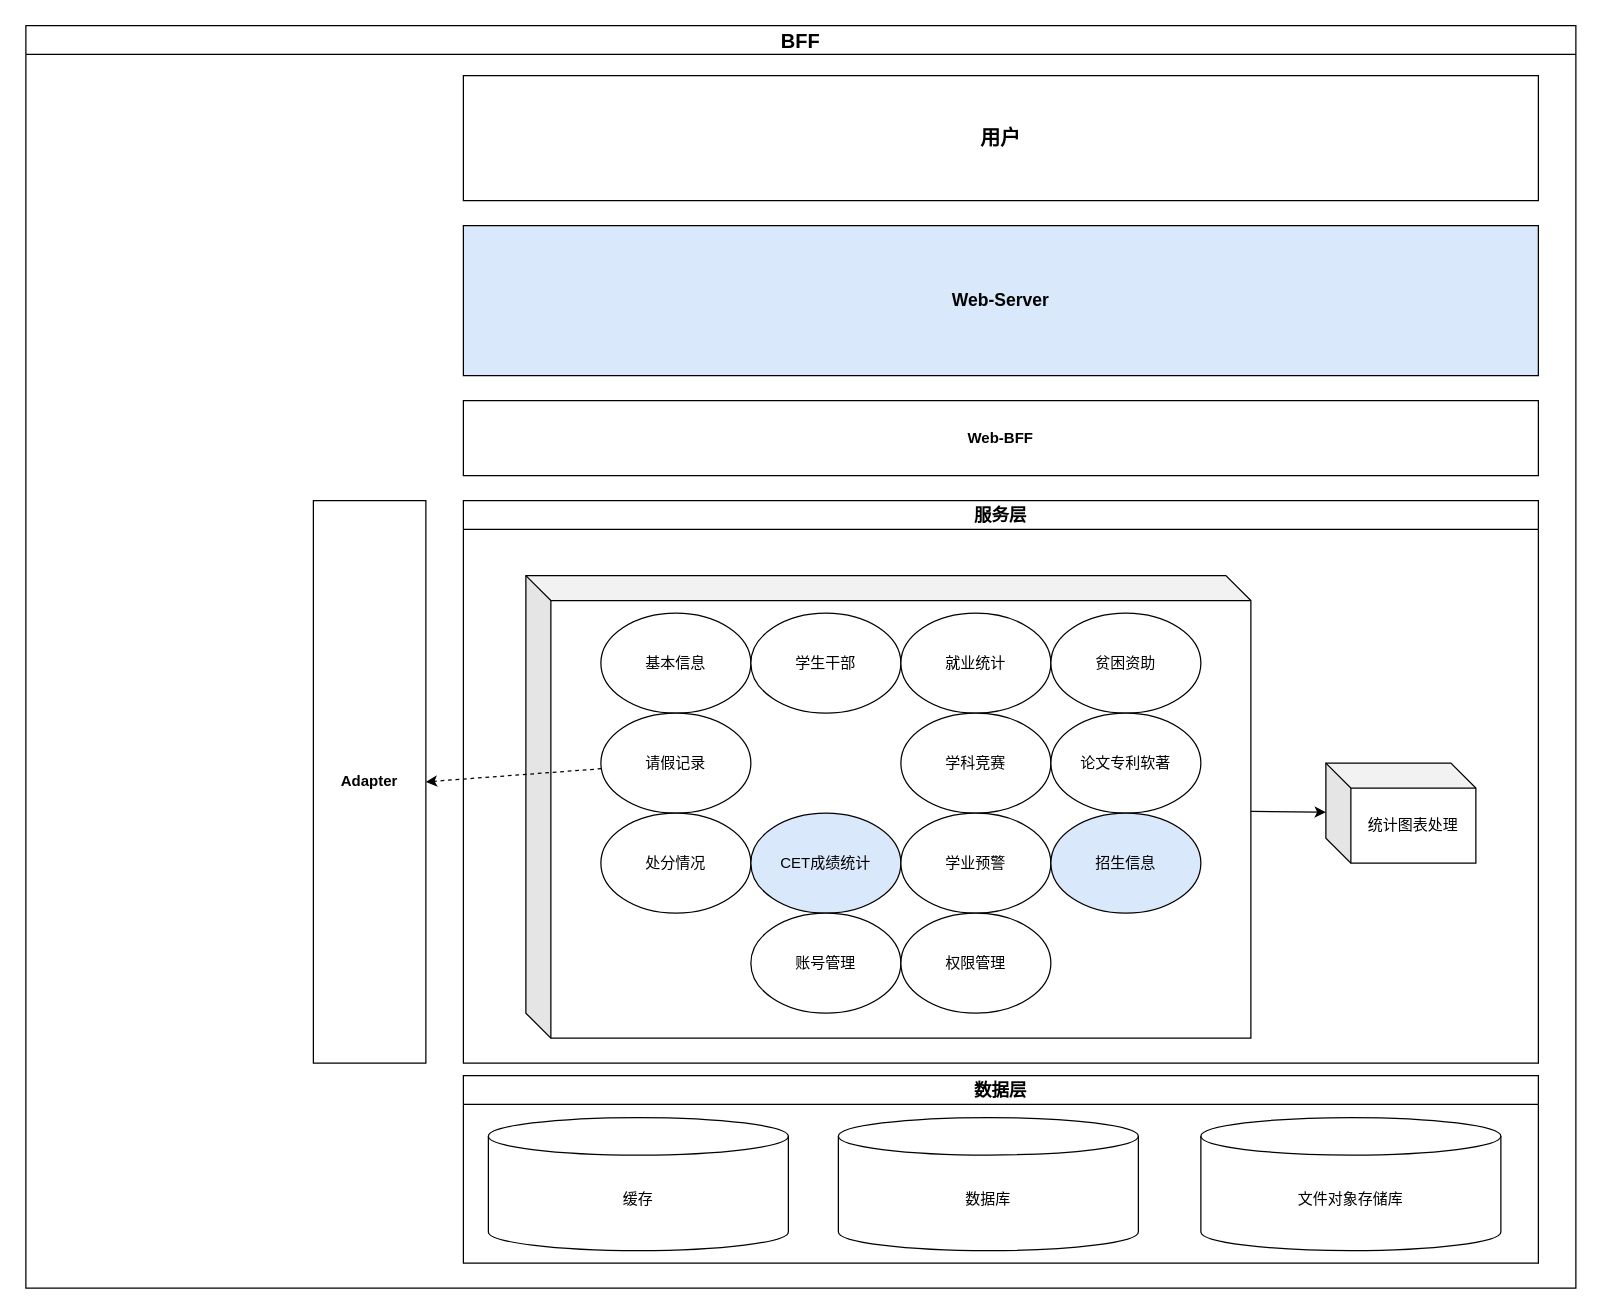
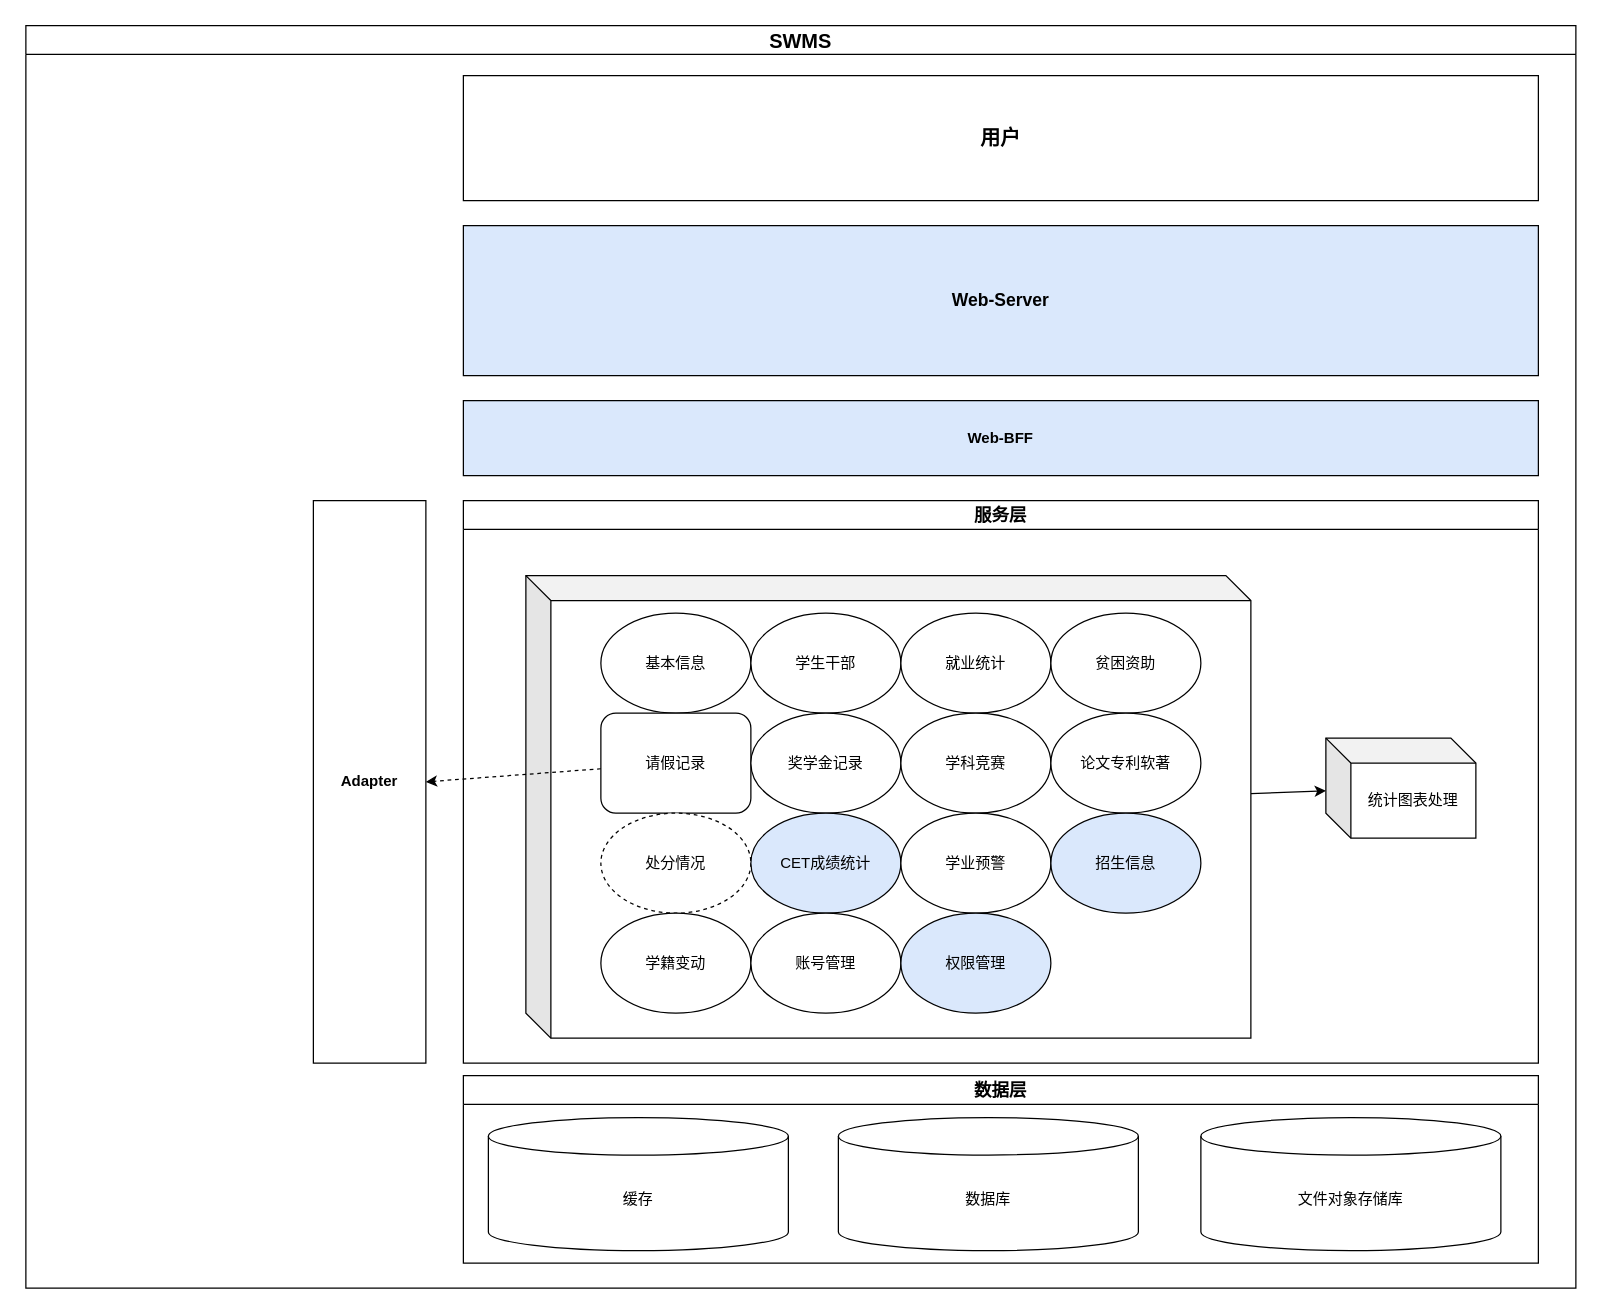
(801, 41) -> (801, 41)
(1001, 438) -> (1001, 438)
(676, 763) -> (676, 763)
none -> (826, 763)
(1401, 813) -> (1401, 788)
(676, 863) -> (676, 863)
none -> (676, 963)
(976, 963) -> (976, 963)
